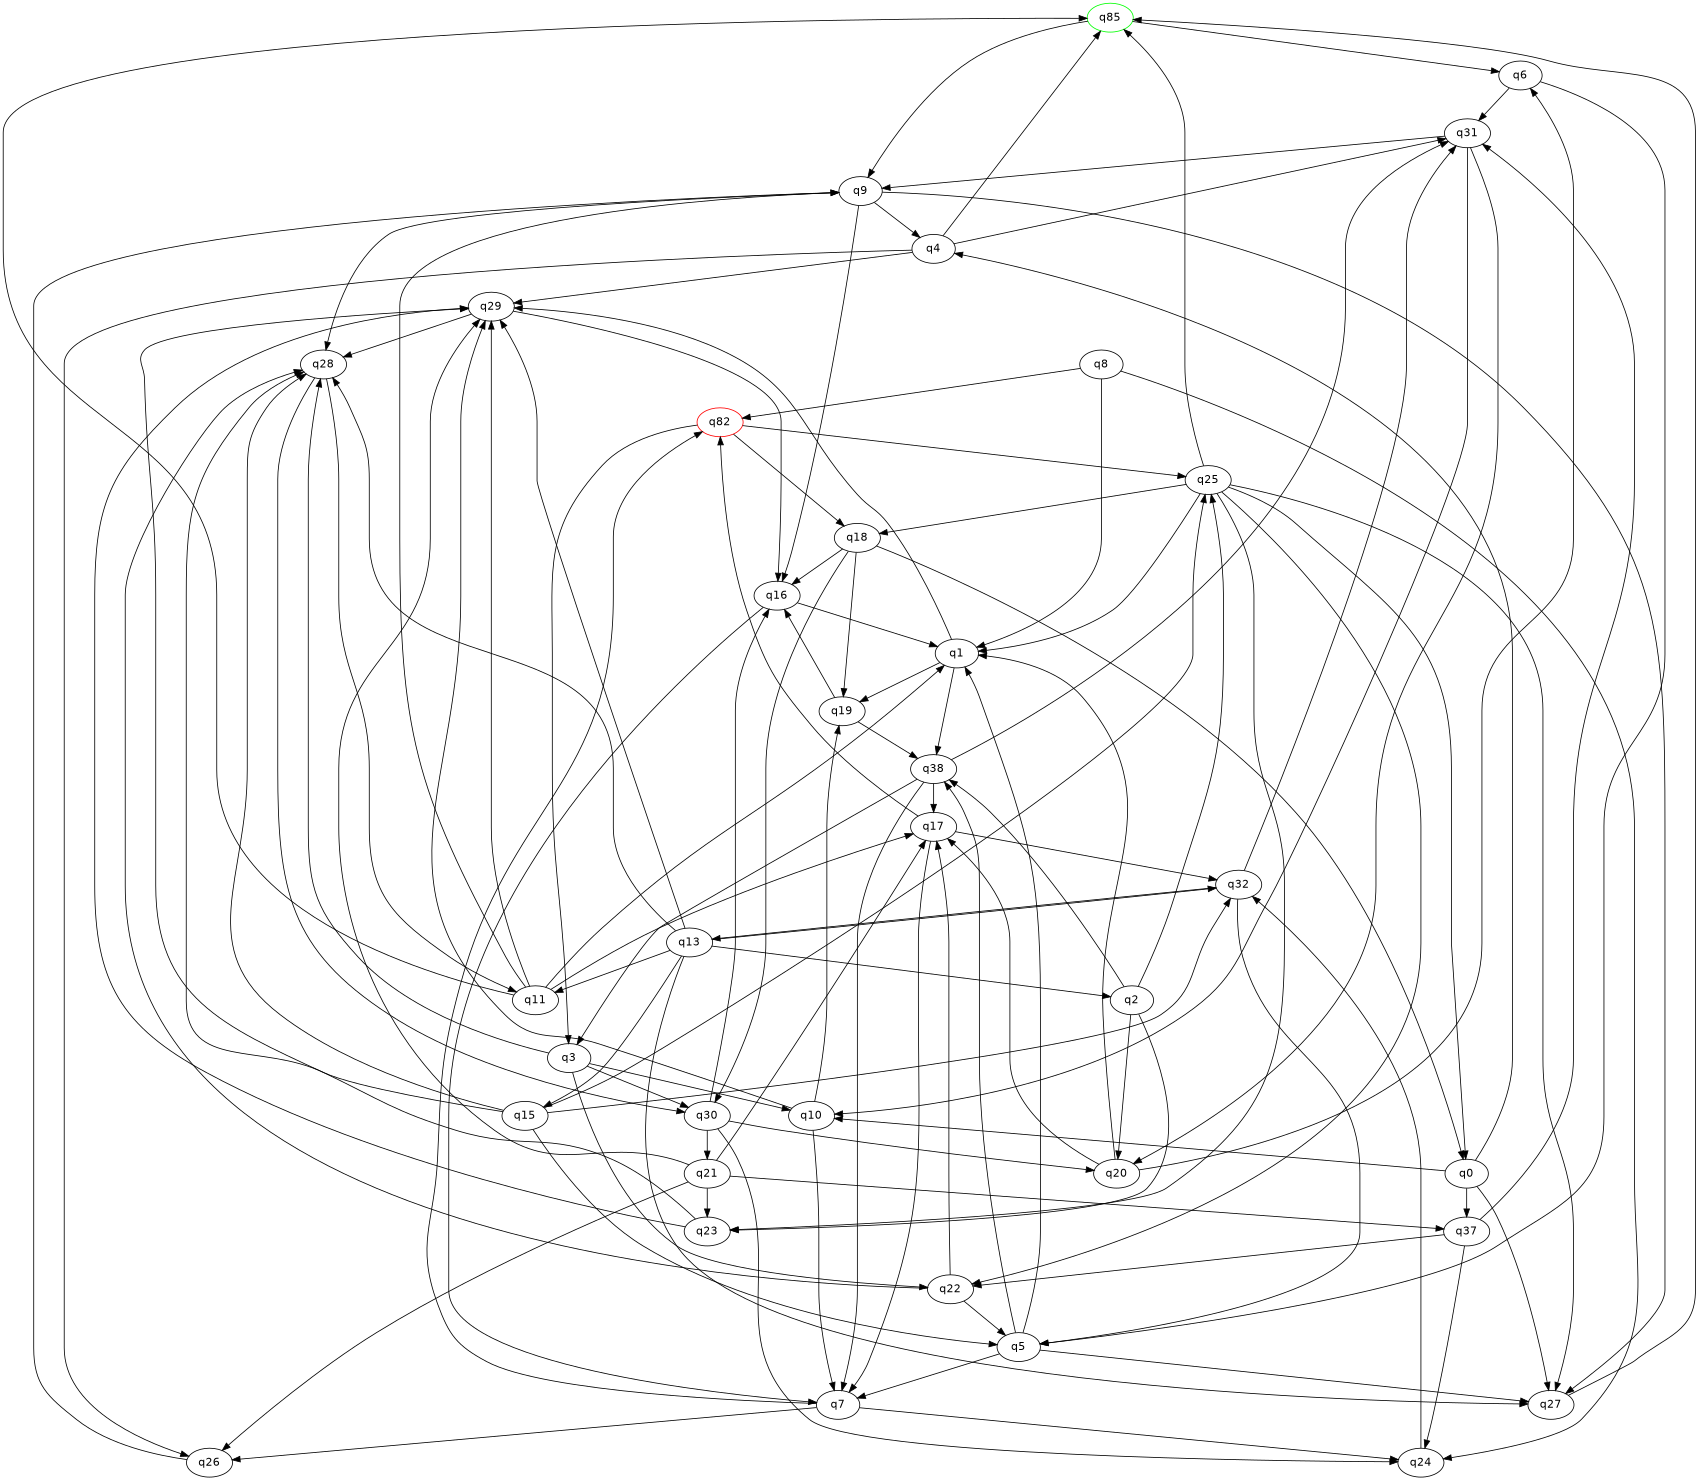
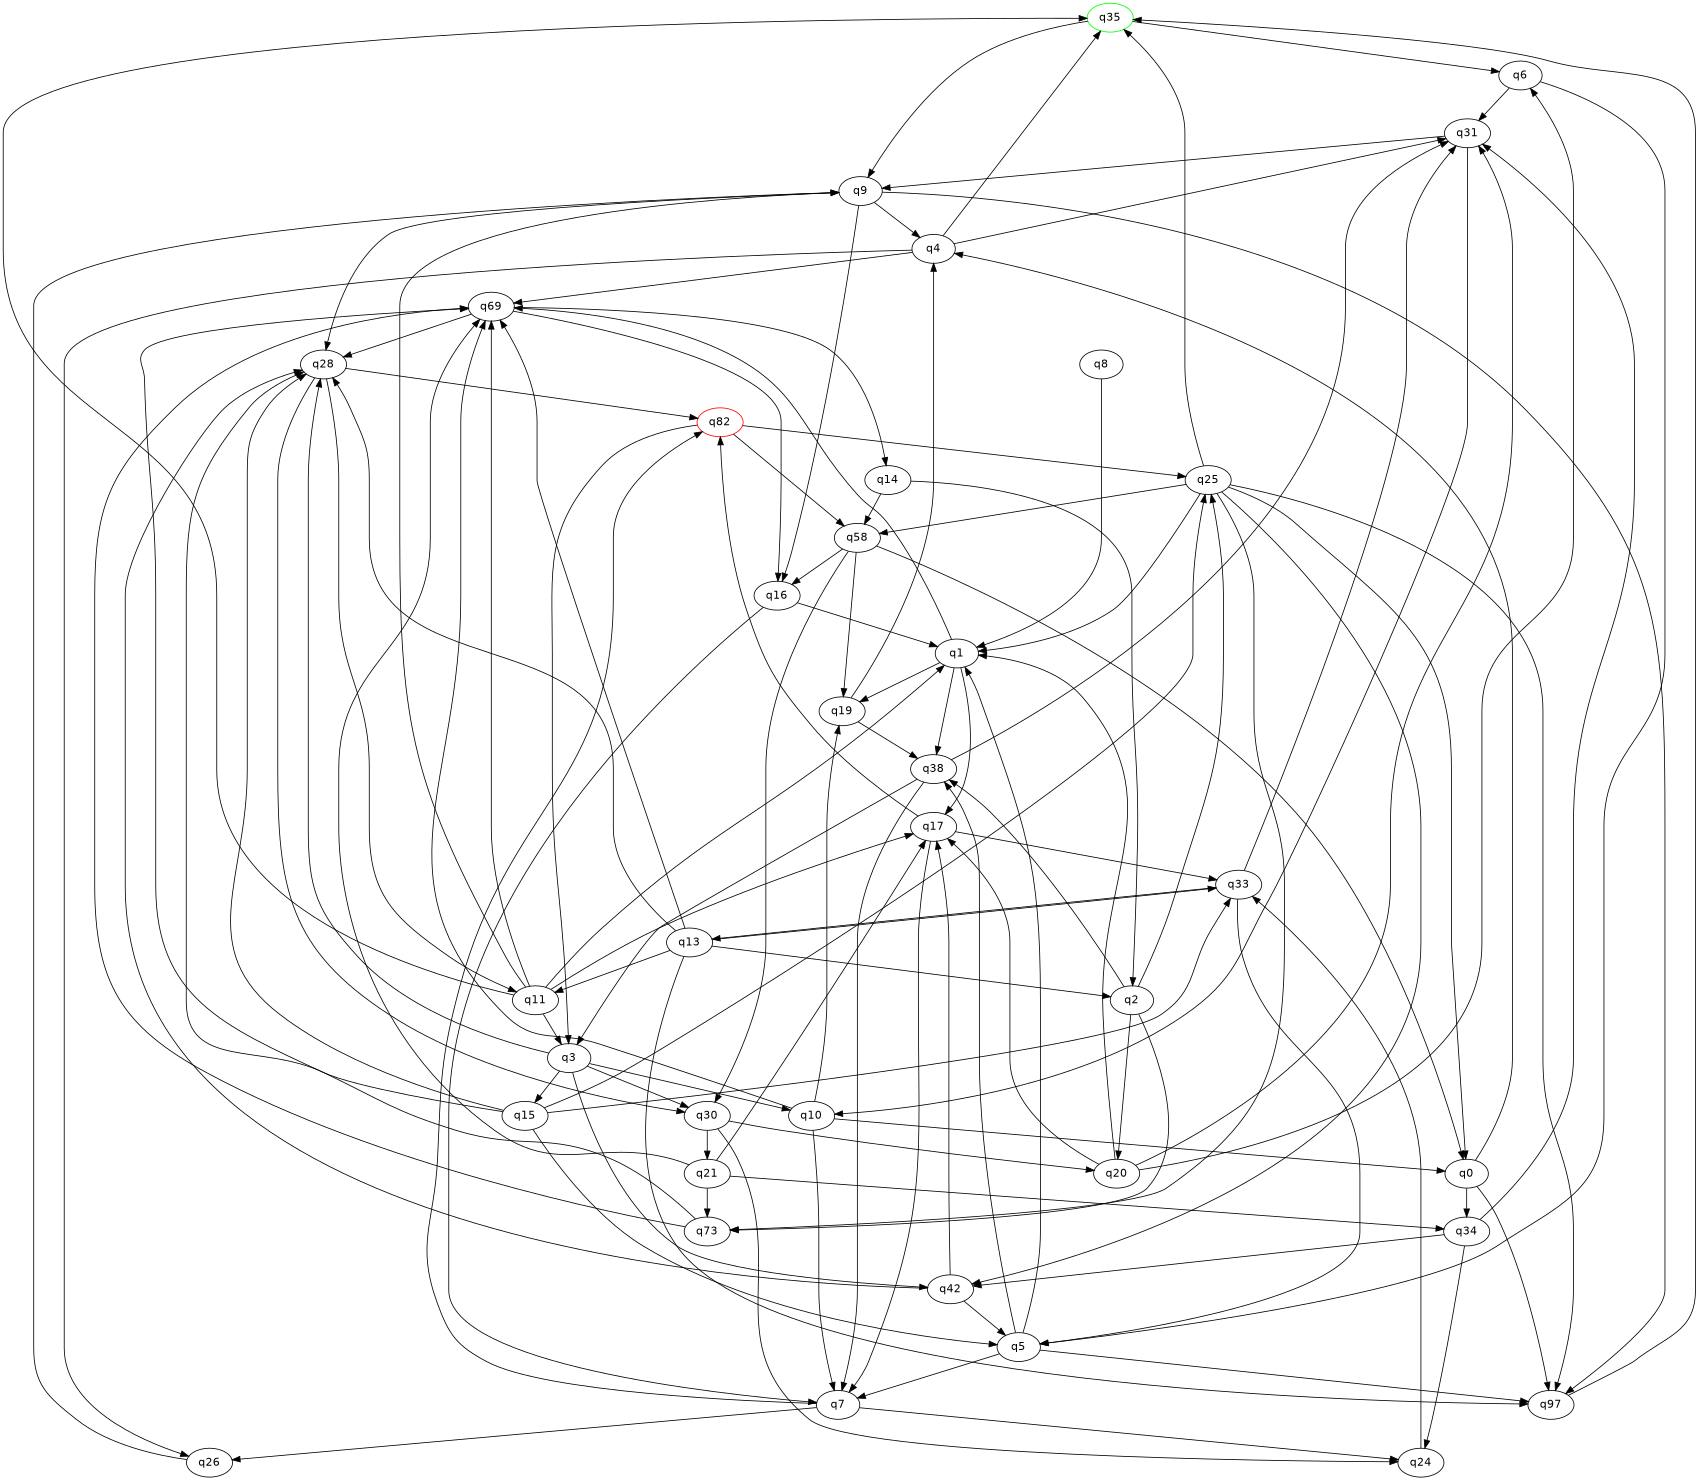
(1110, 18) -> (1110, 18)
(491, 307) -> (491, 307)
(915, 393) -> (518, 393)
none -> (888, 480)
(857, 538) -> (857, 538)
(812, 657) -> (933, 494)
(1402, 695) -> (1412, 706)
(934, 794) -> (970, 740)
(1634, 835) -> none
(735, 857) -> none
(1239, 885) -> (1239, 885)
none -> (550, 1026)
(626, 1039) -> (553, 1079)
(1144, 1145) -> (1136, 1145)
(707, 1231) -> (707, 1231)
(1467, 1231) -> (1467, 1231)
(458, 1287) -> none
(950, 1289) -> (950, 1289)
(1551, 1405) -> (1551, 1405)
